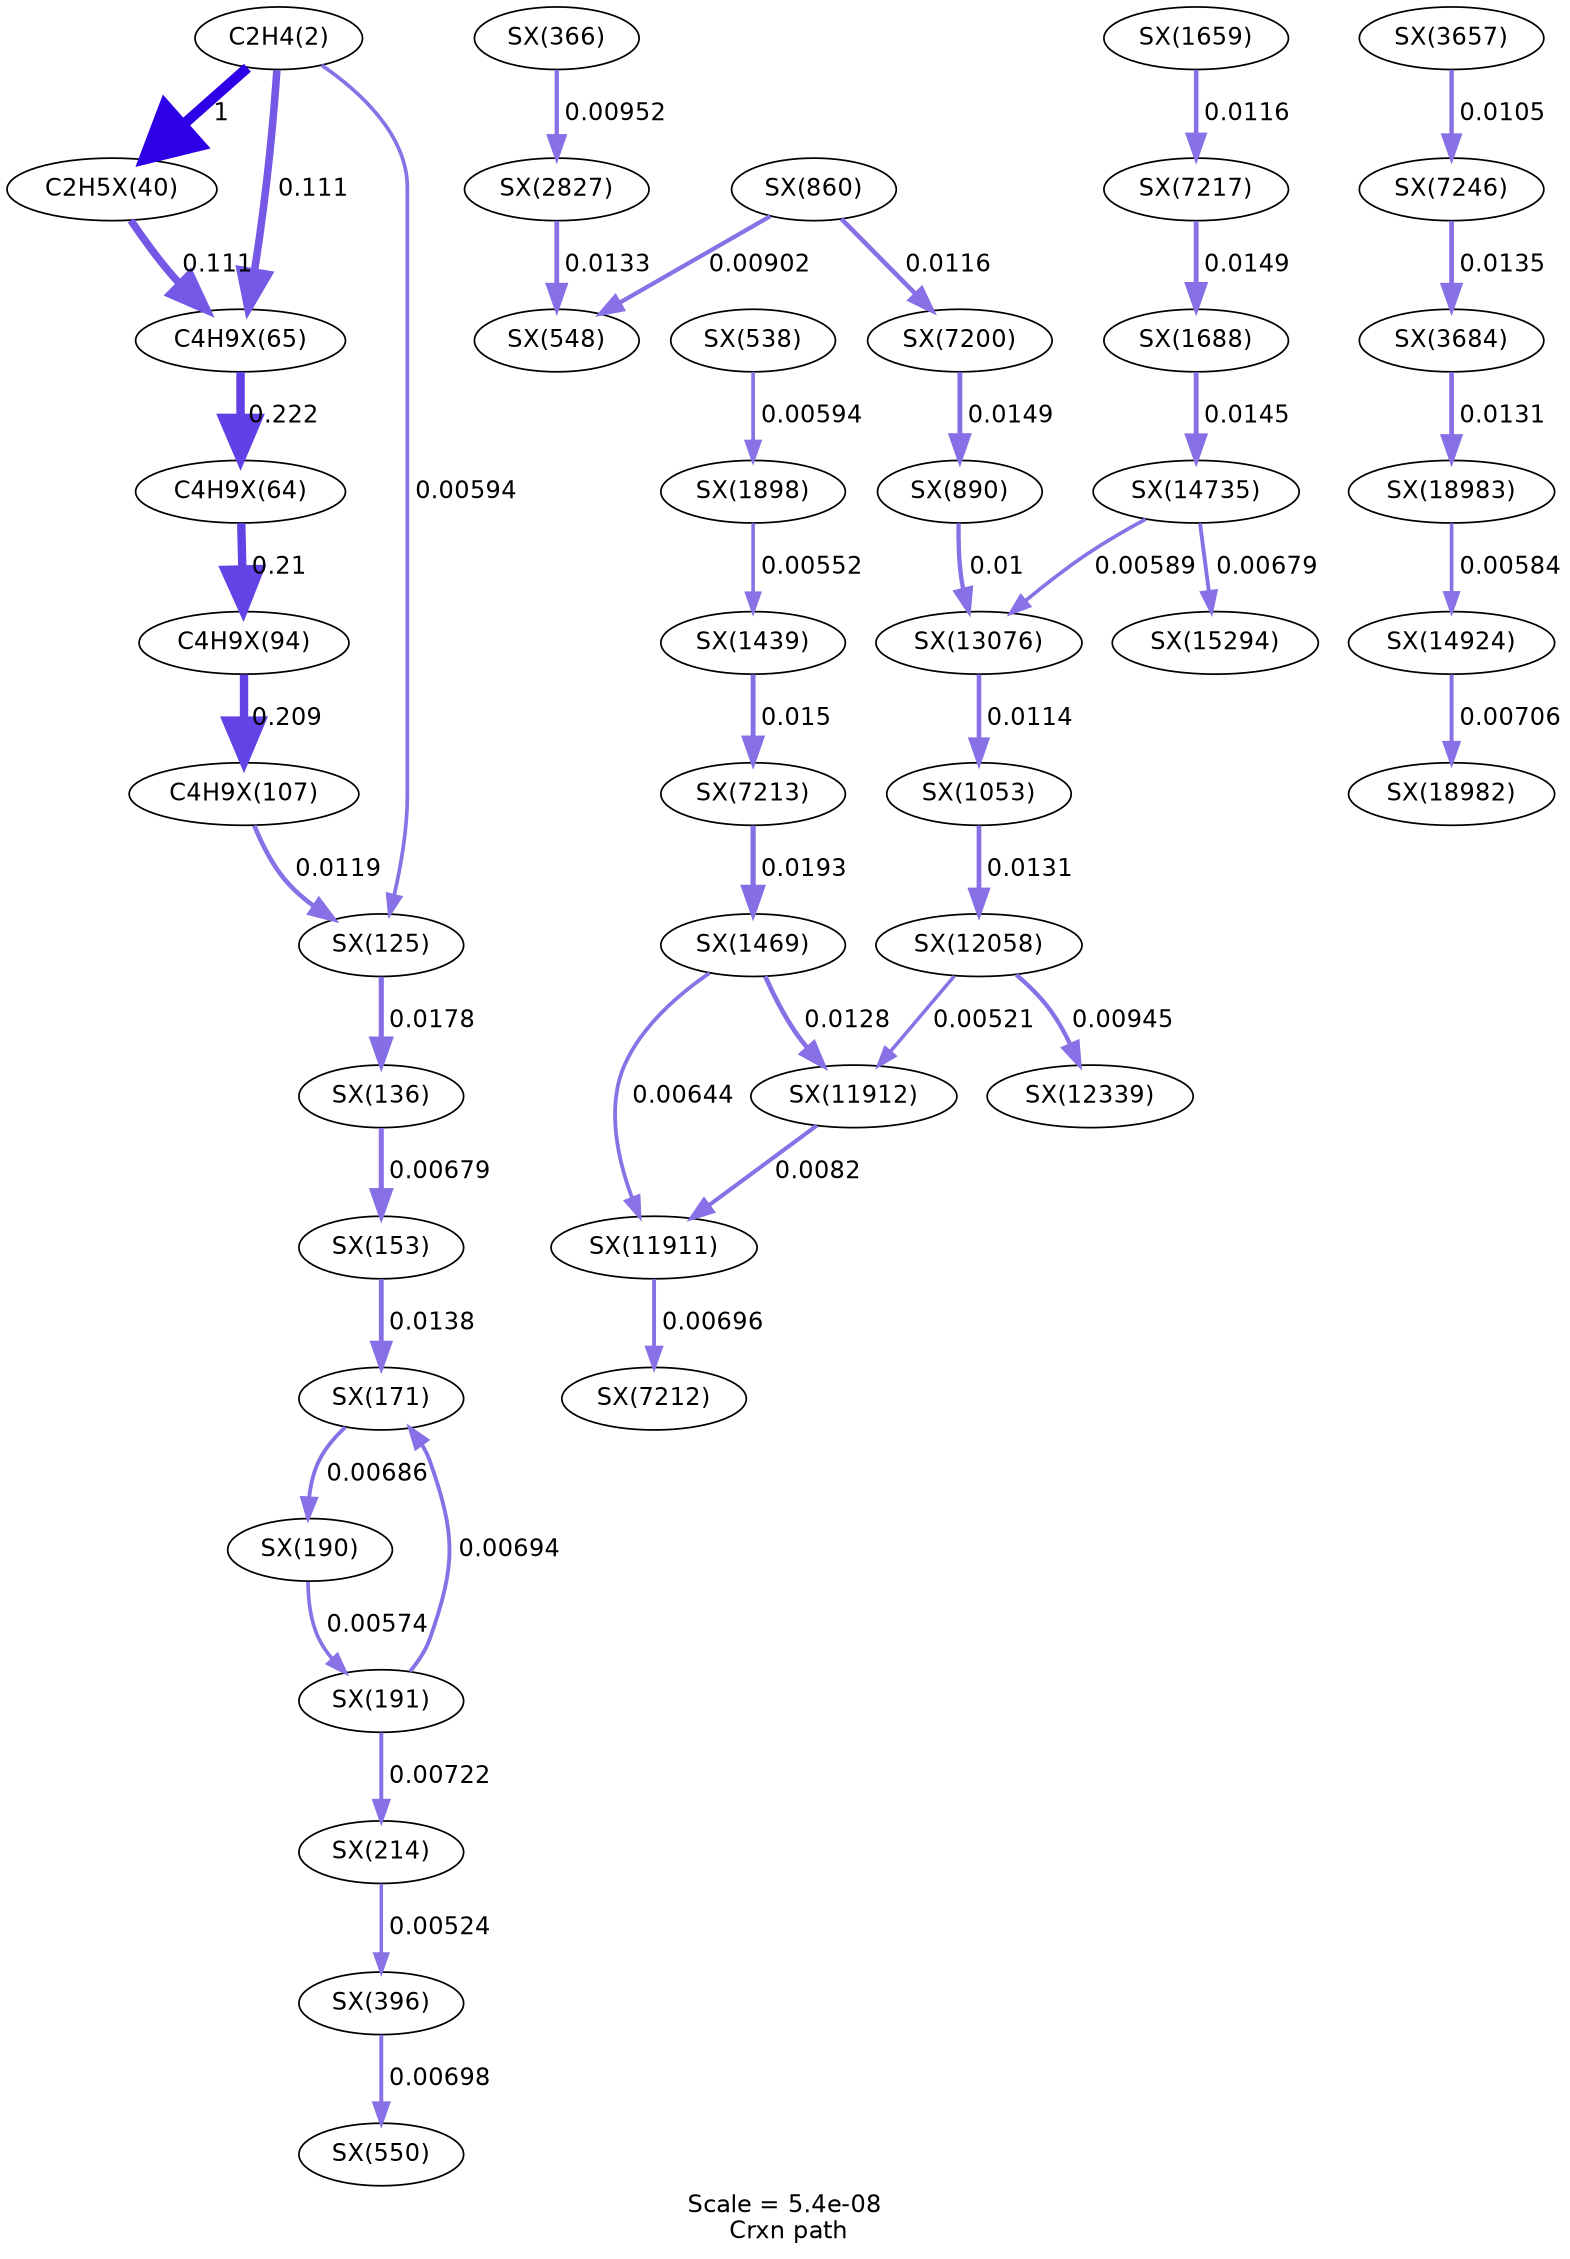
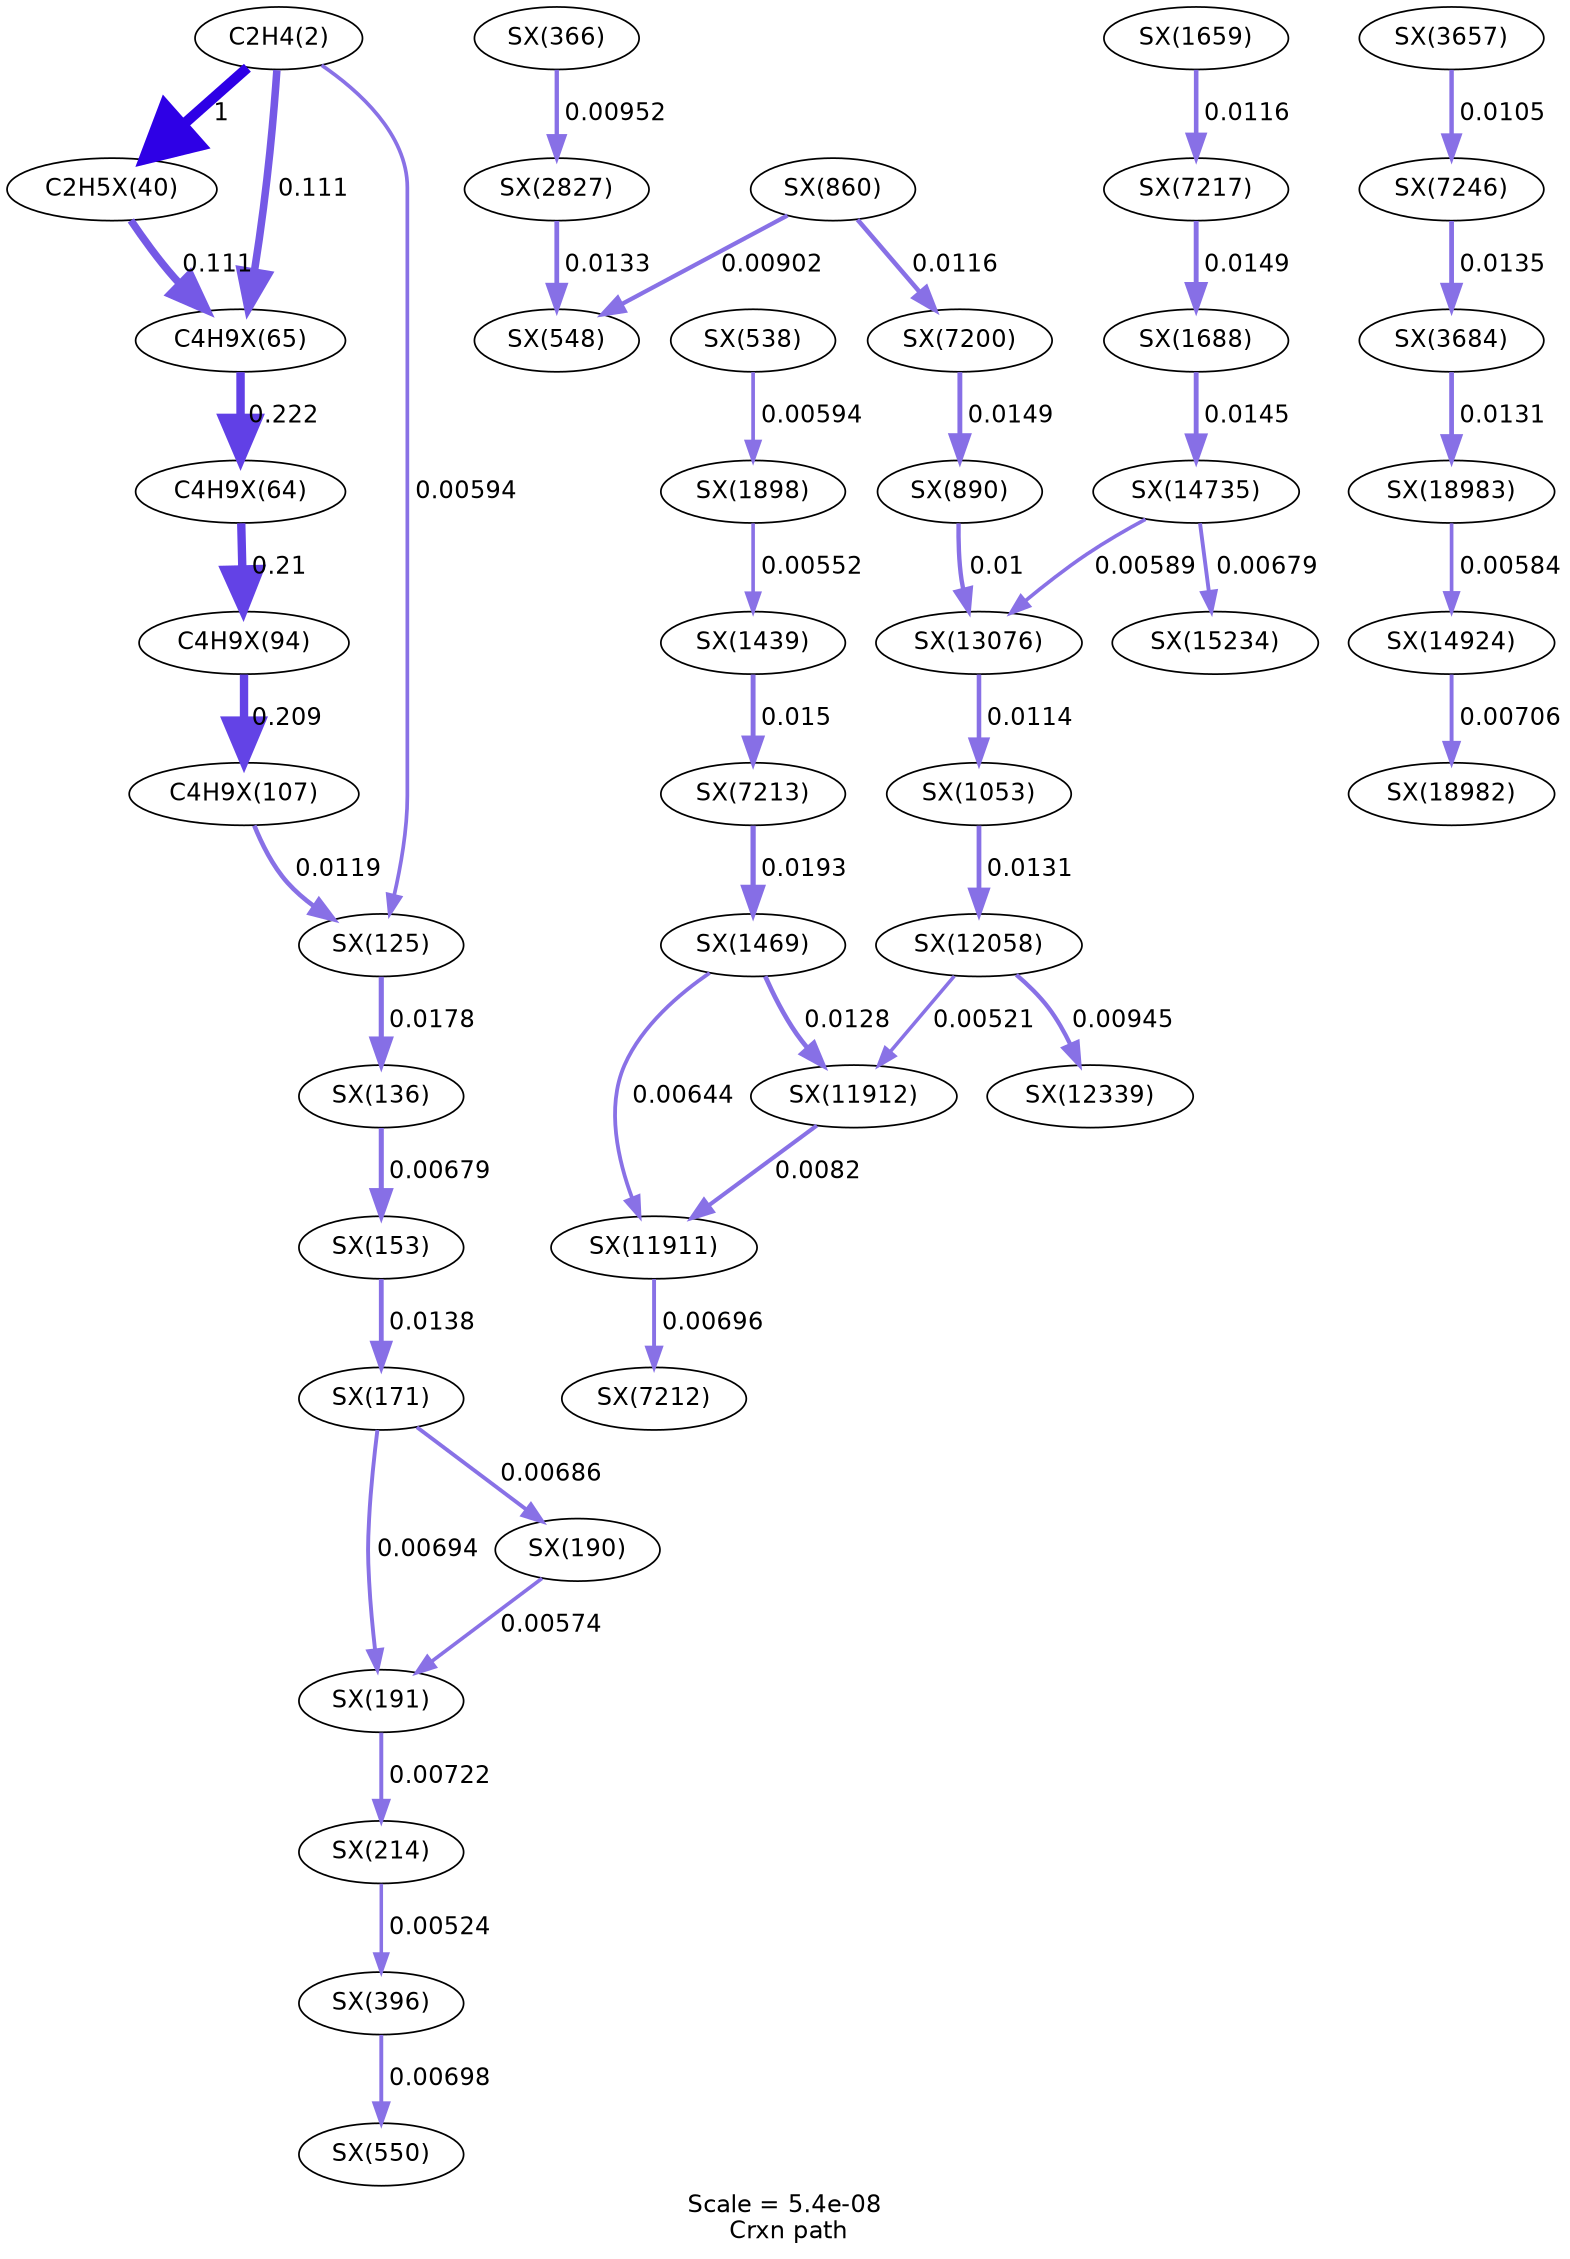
(1215, 643) -> (1215, 643)
(449, 1560) -> (368, 1540)
